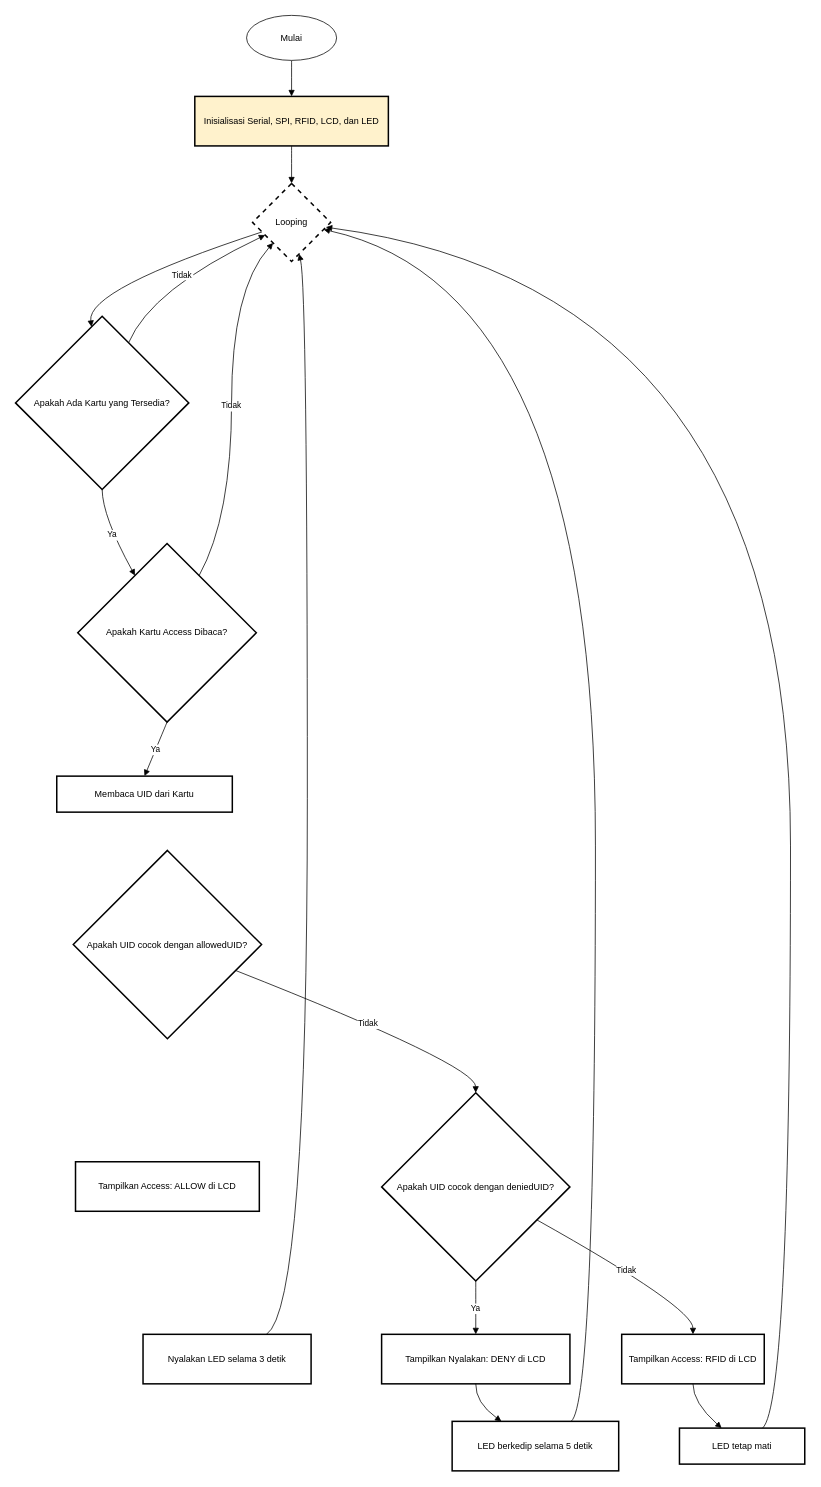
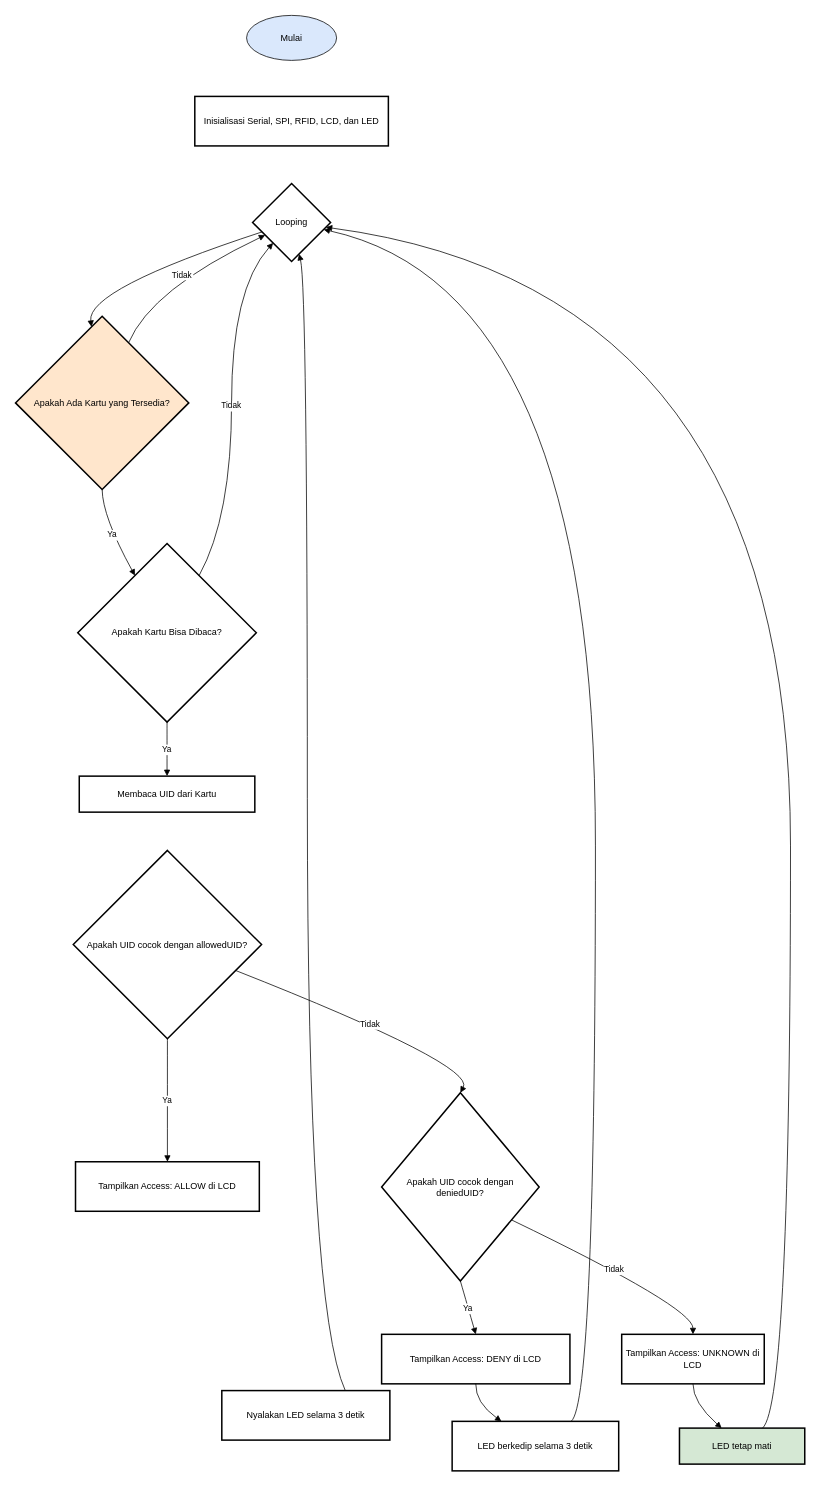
(291, 38) -> (291, 38)
(291, 75) -> none
(291, 121) -> (291, 121)
(291, 161) -> none
(291, 222) -> (291, 222)
(102, 403) -> (102, 403)
(167, 633) -> (167, 633)
(144, 794) -> (167, 794)
none -> (167, 1098)
(476, 1187) -> (460, 1187)
(227, 1359) -> (306, 1415)
(476, 1359) -> (476, 1359)
(693, 1359) -> (693, 1359)
(535, 1446) -> (535, 1446)
(742, 1446) -> (742, 1446)
